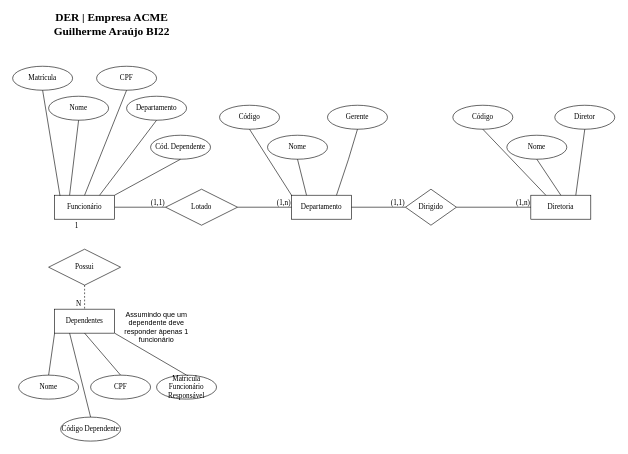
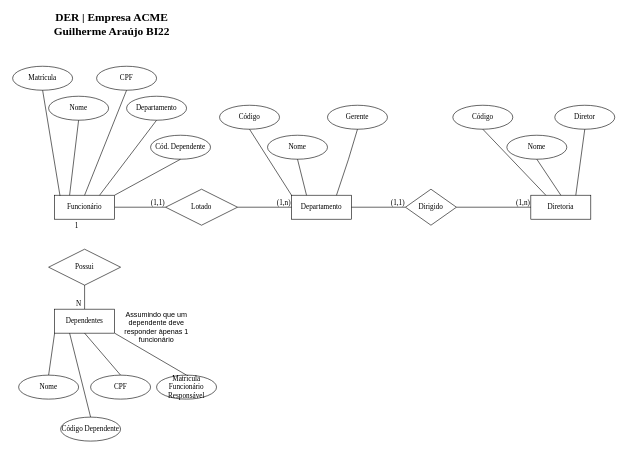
(84, 297) -> (84, 297)
